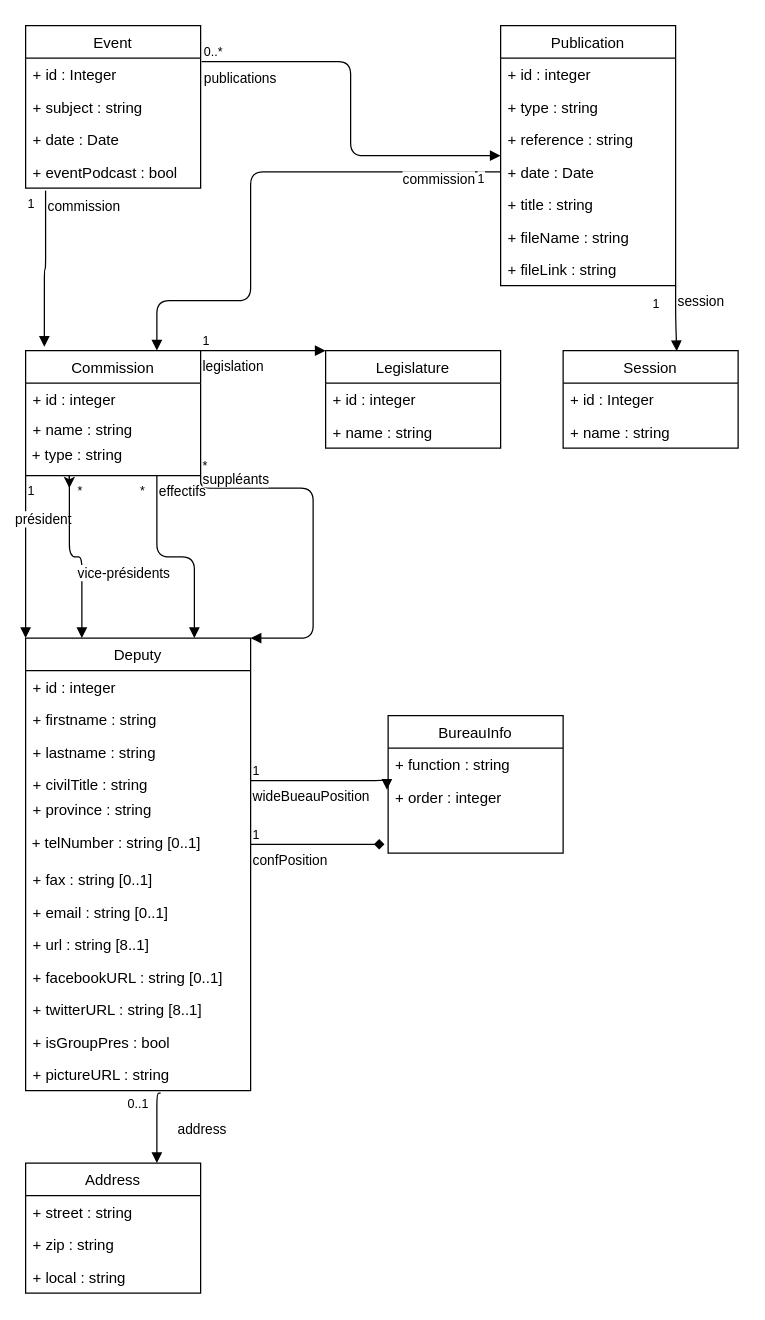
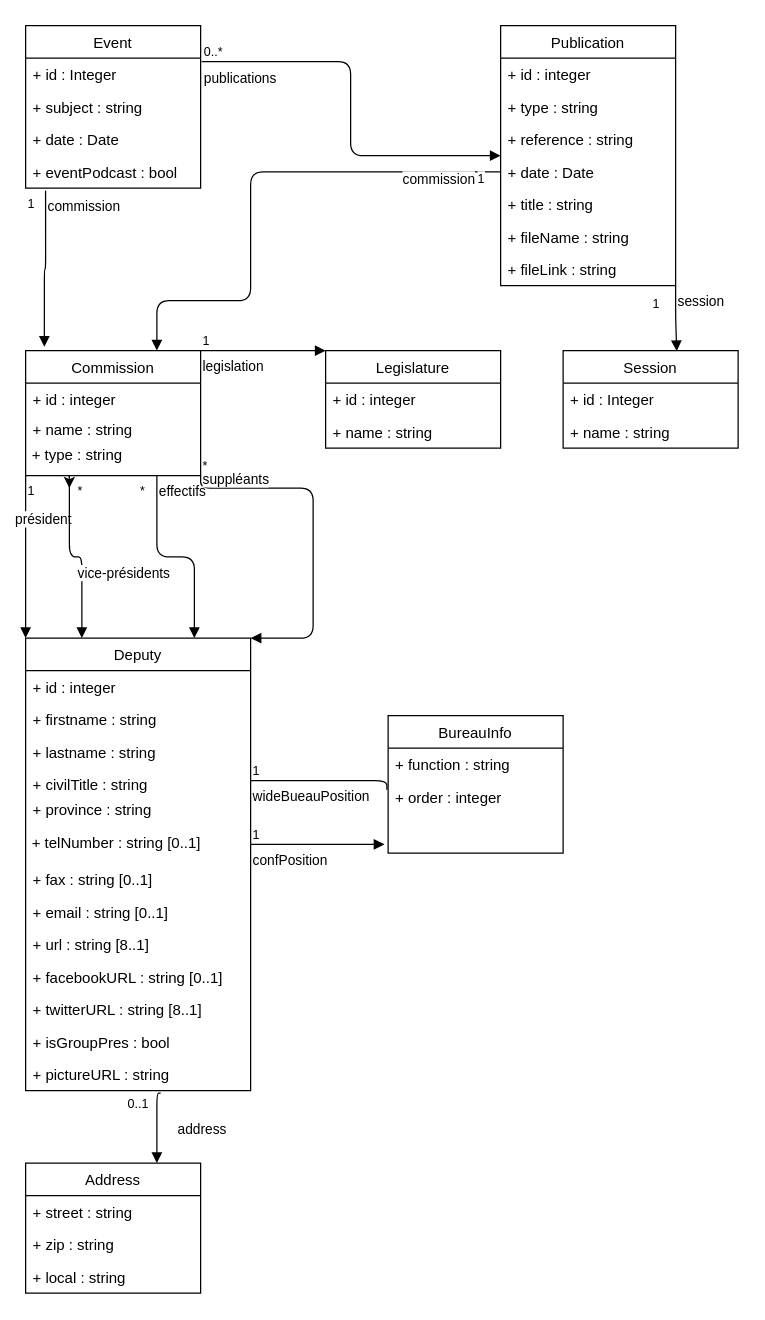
(384, 780) -> (385, 782)
(373, 844) -> (373, 844)
